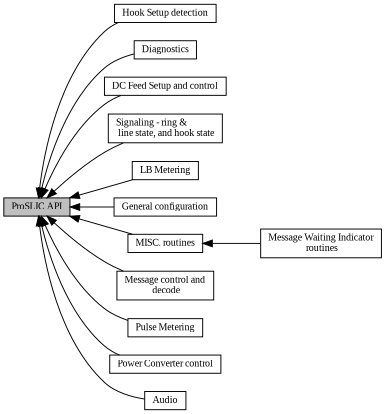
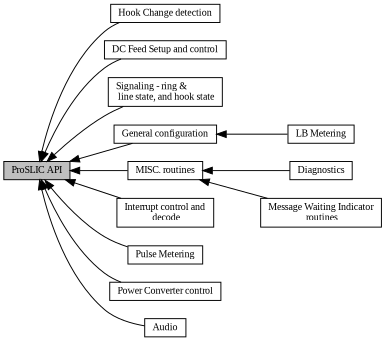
(165, 13) -> (165, 13)
(72, 109) -> (251, 171)
(106, 187) -> (257, 134)
(165, 286) -> (165, 213)
